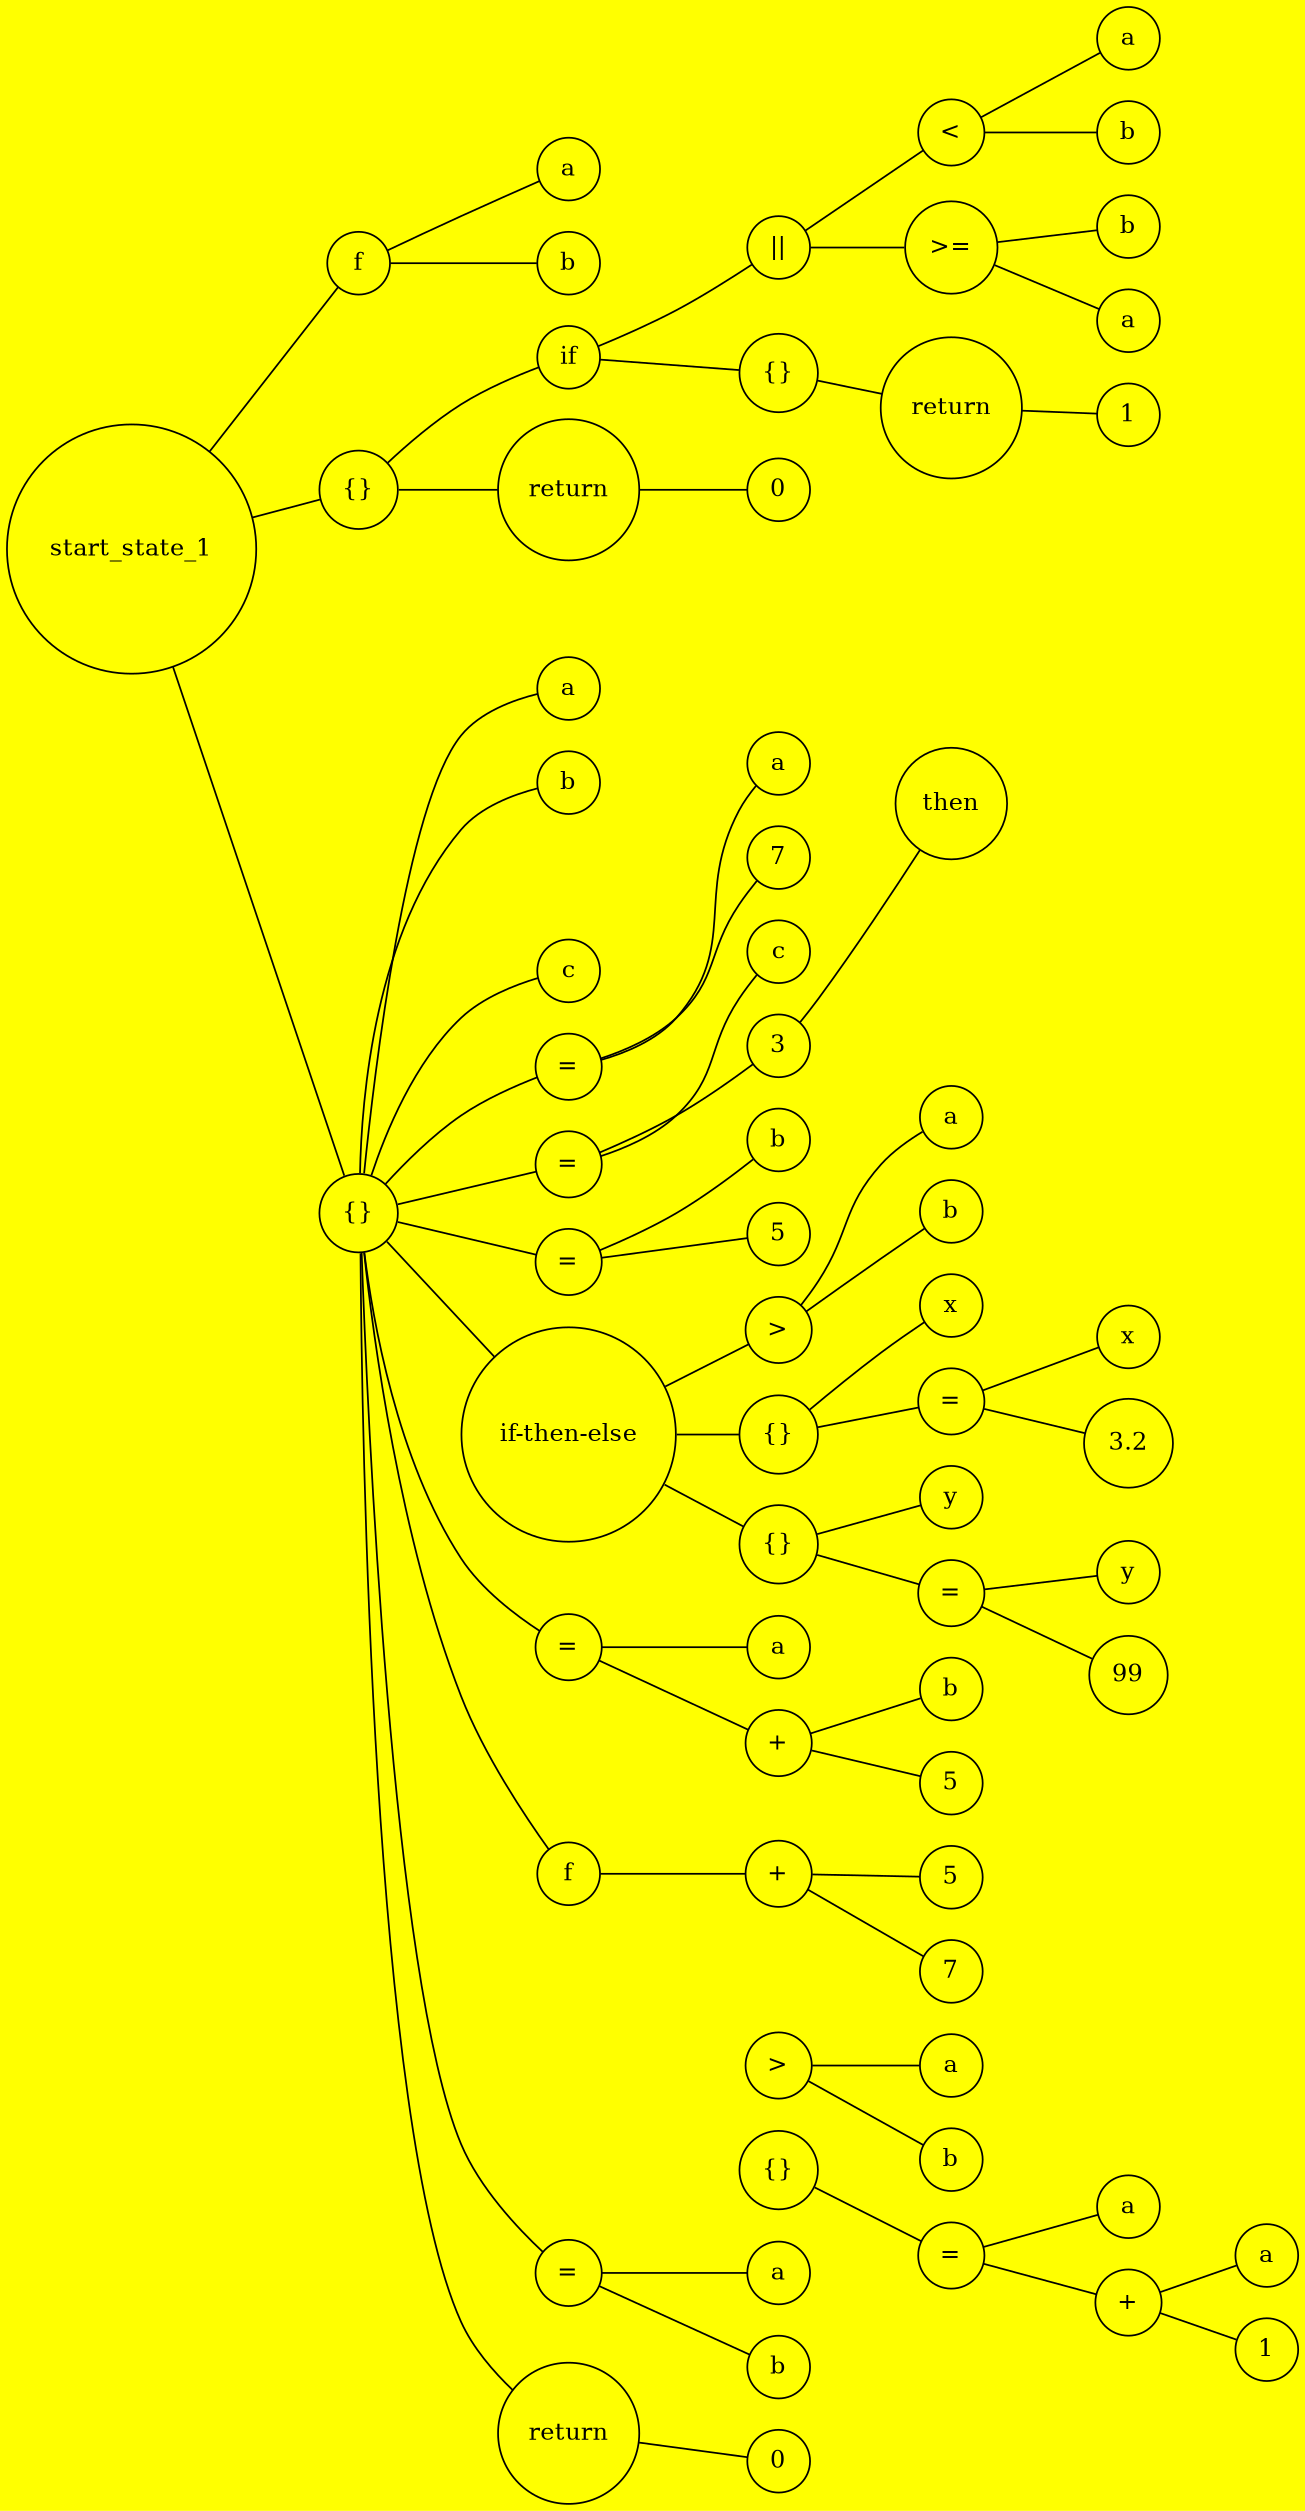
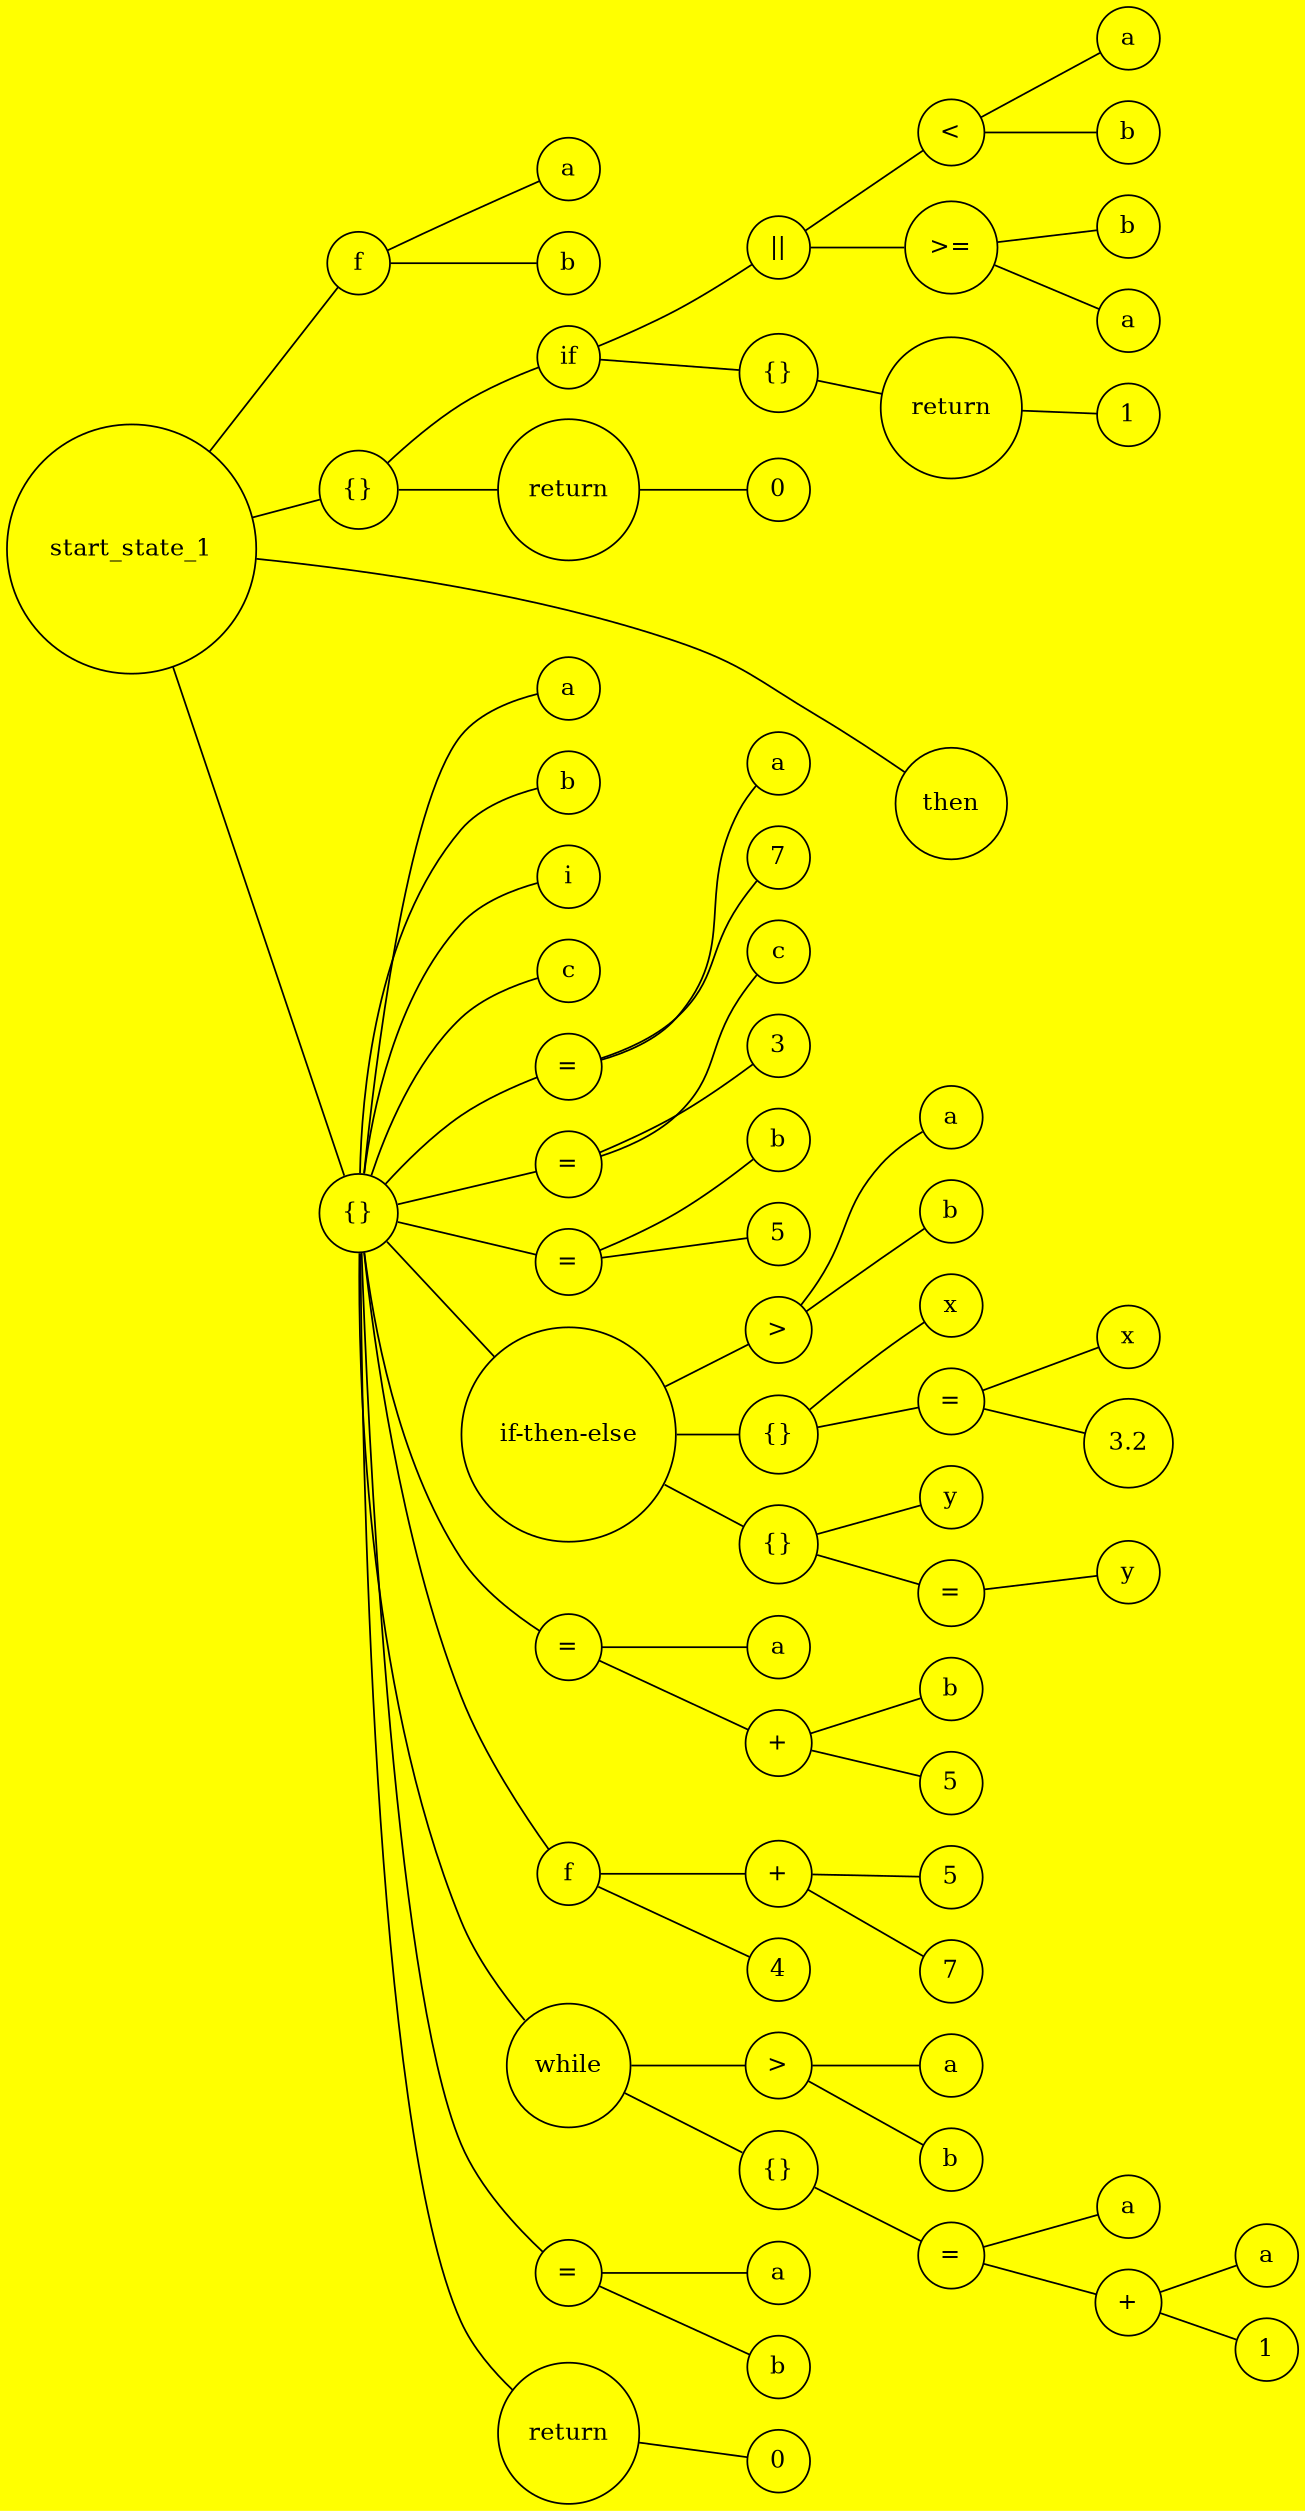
none -> (569, 877)
(862, 937) -> (597, 618)
(1128, 1675) -> none
none -> (779, 1970)
none -> (569, 2066)
